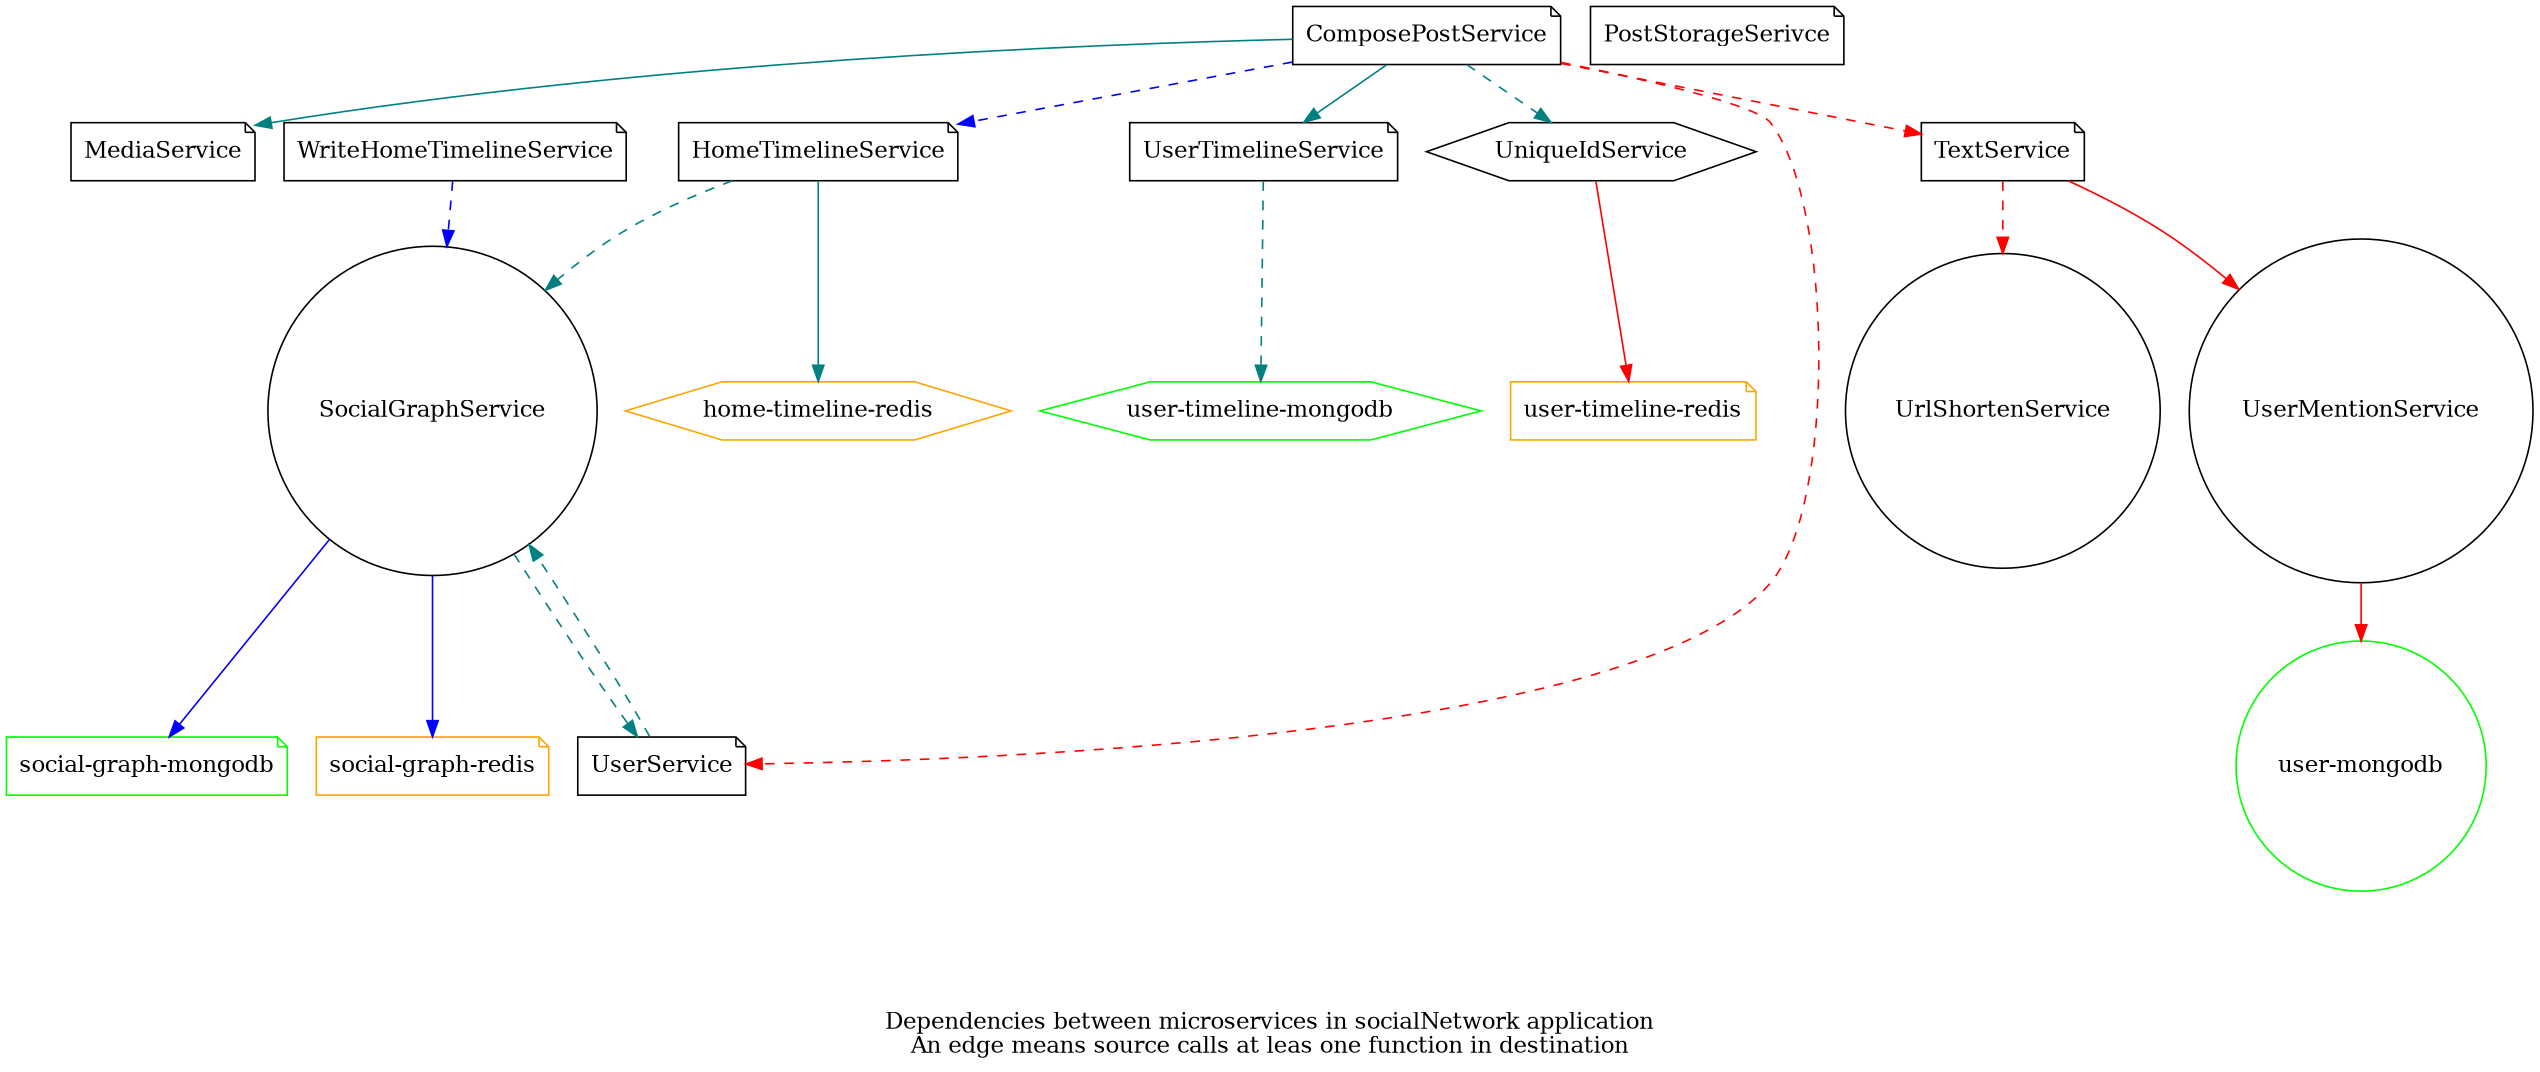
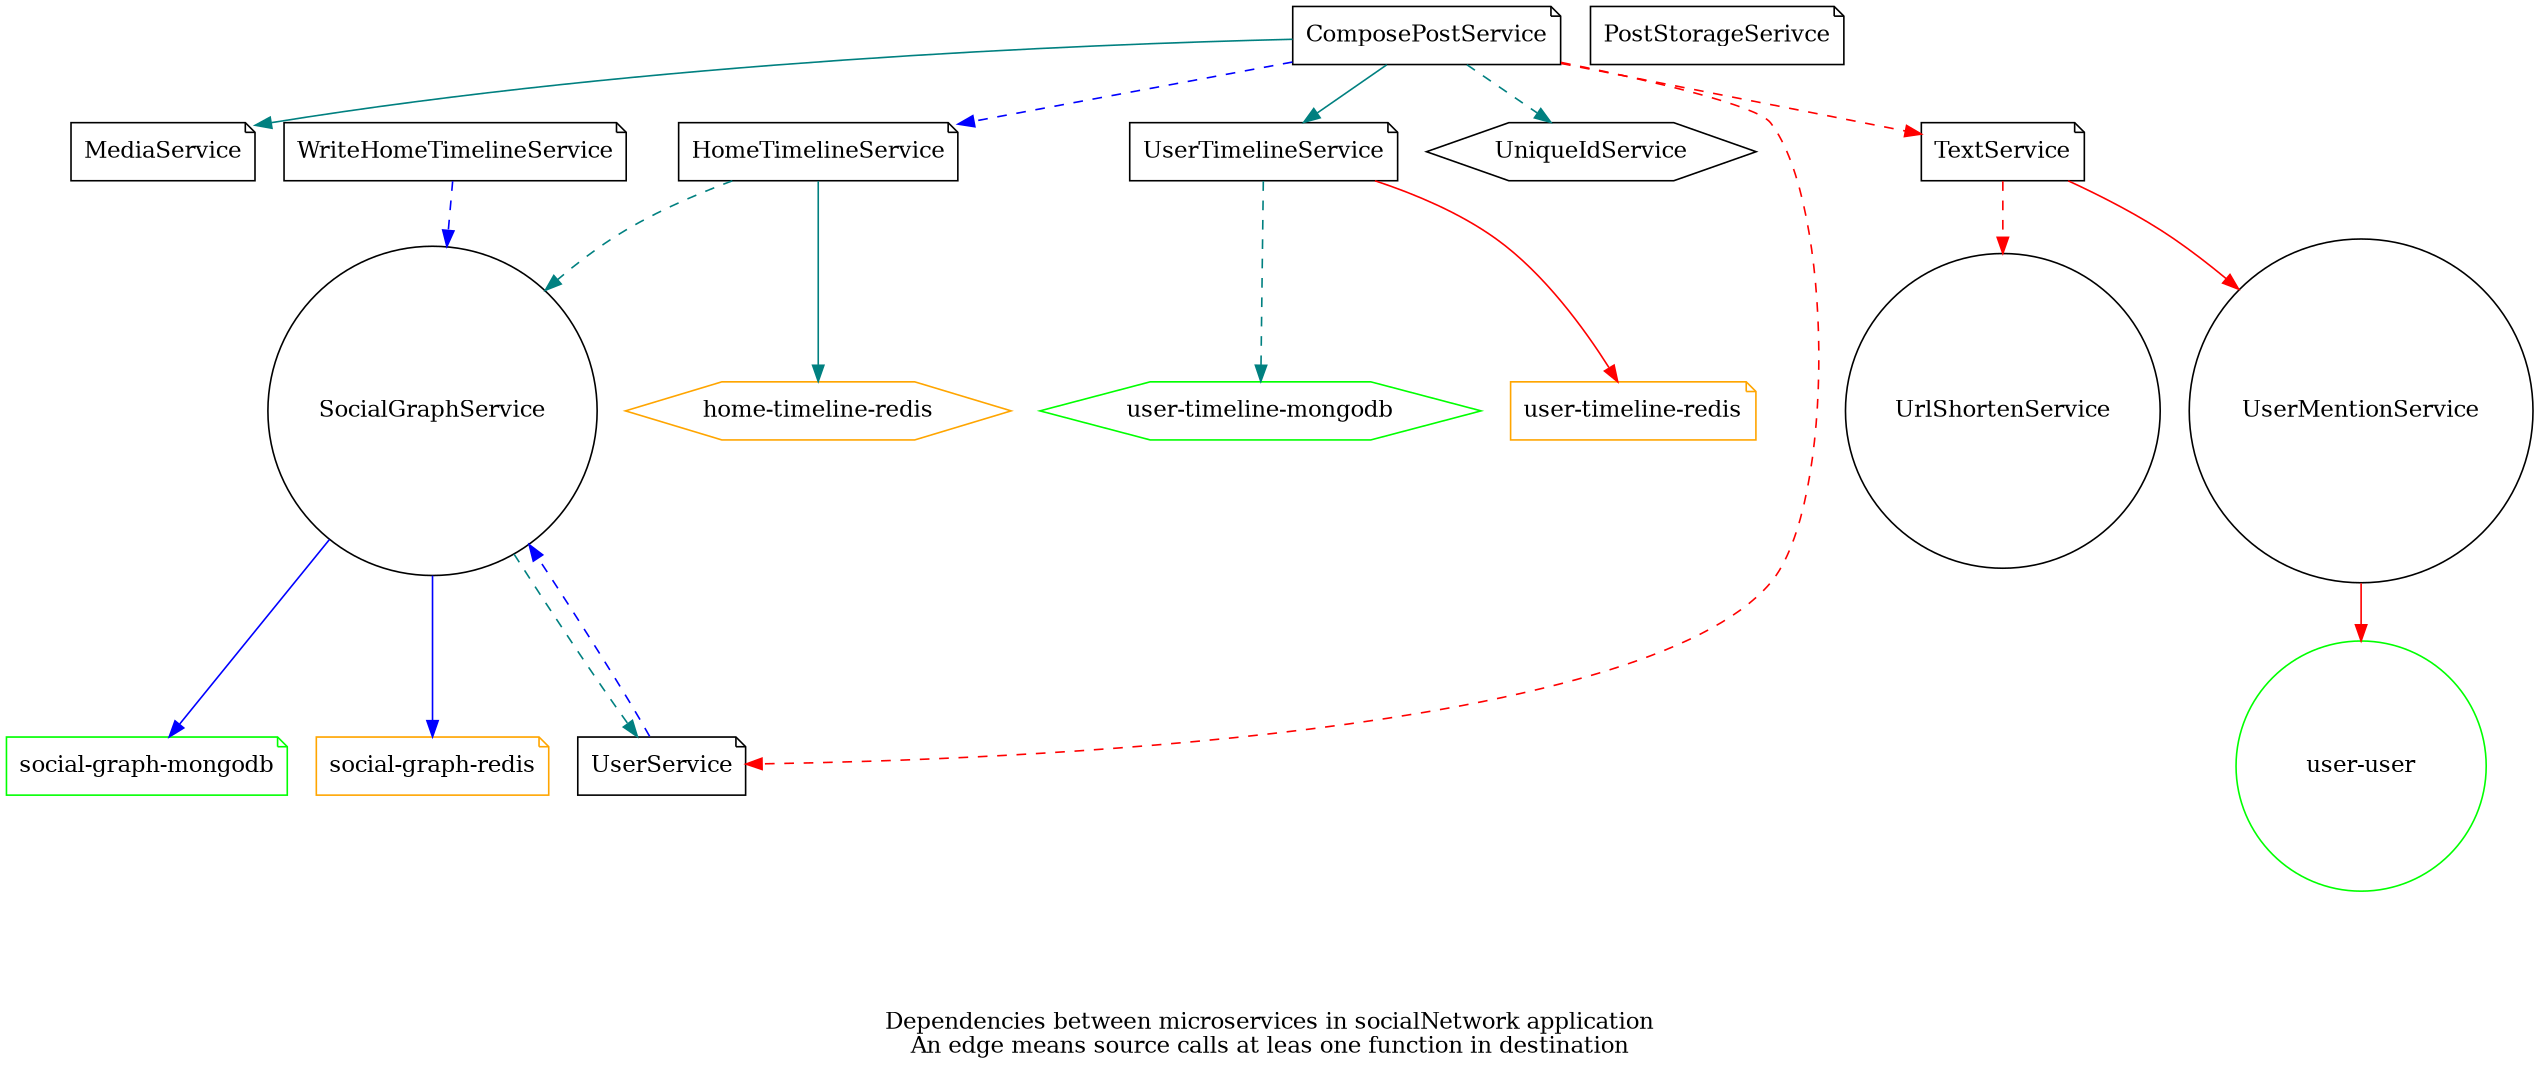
(1611, 273) -> (1511, 250)
(595, 647) -> (595, 647)
(2361, 766) -> (2361, 766)
